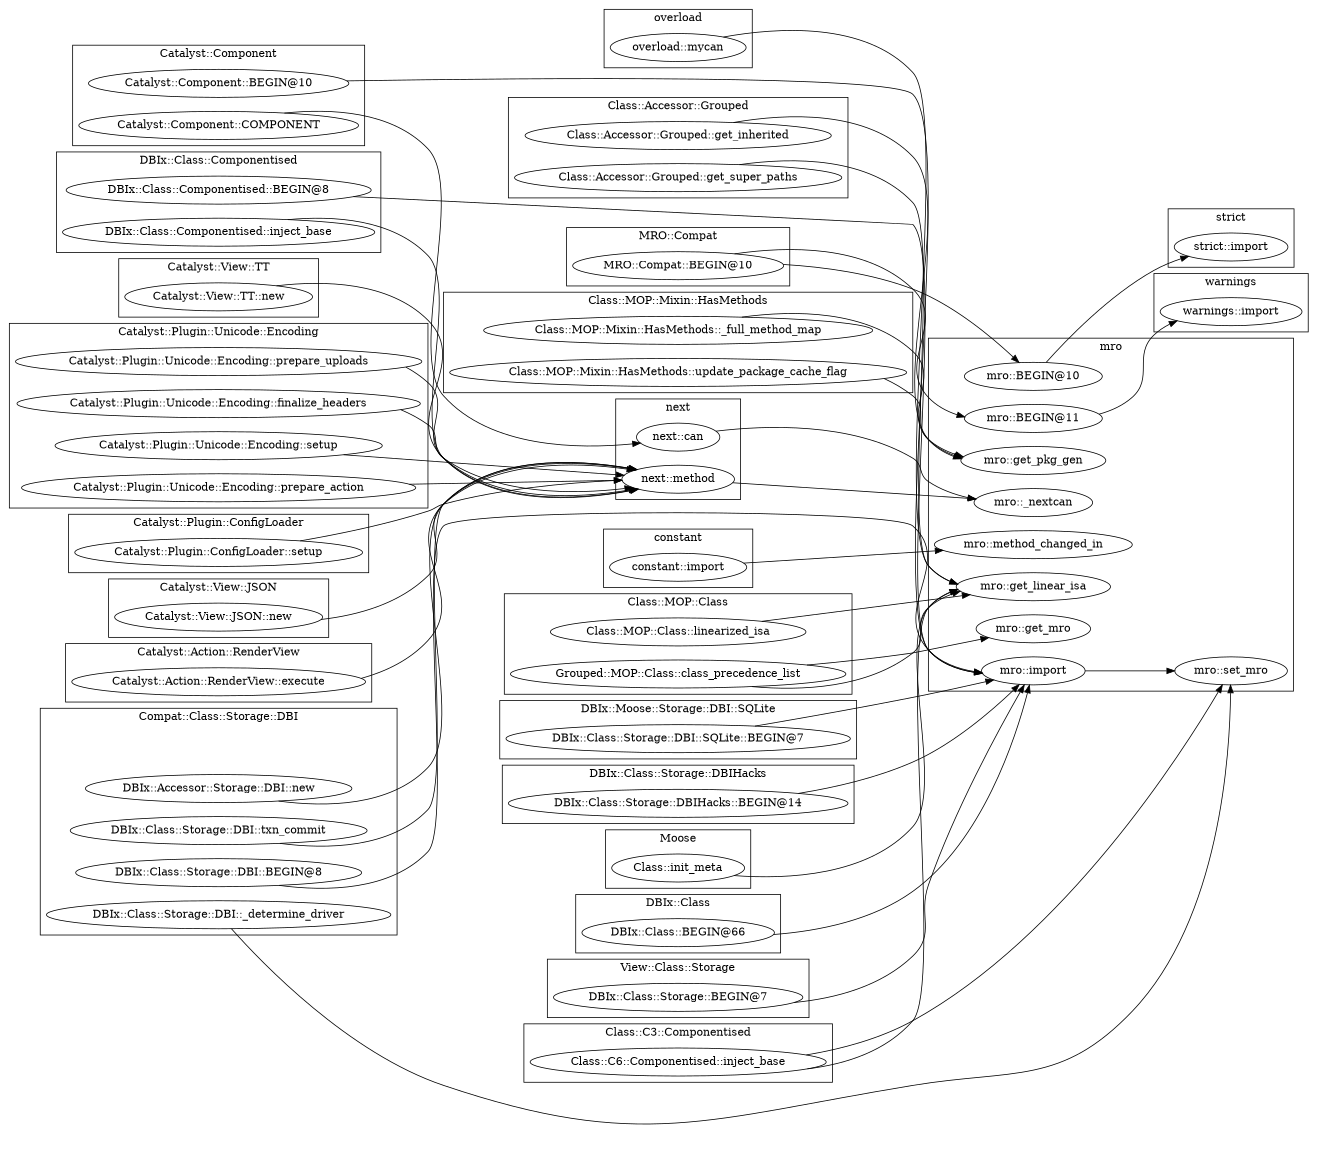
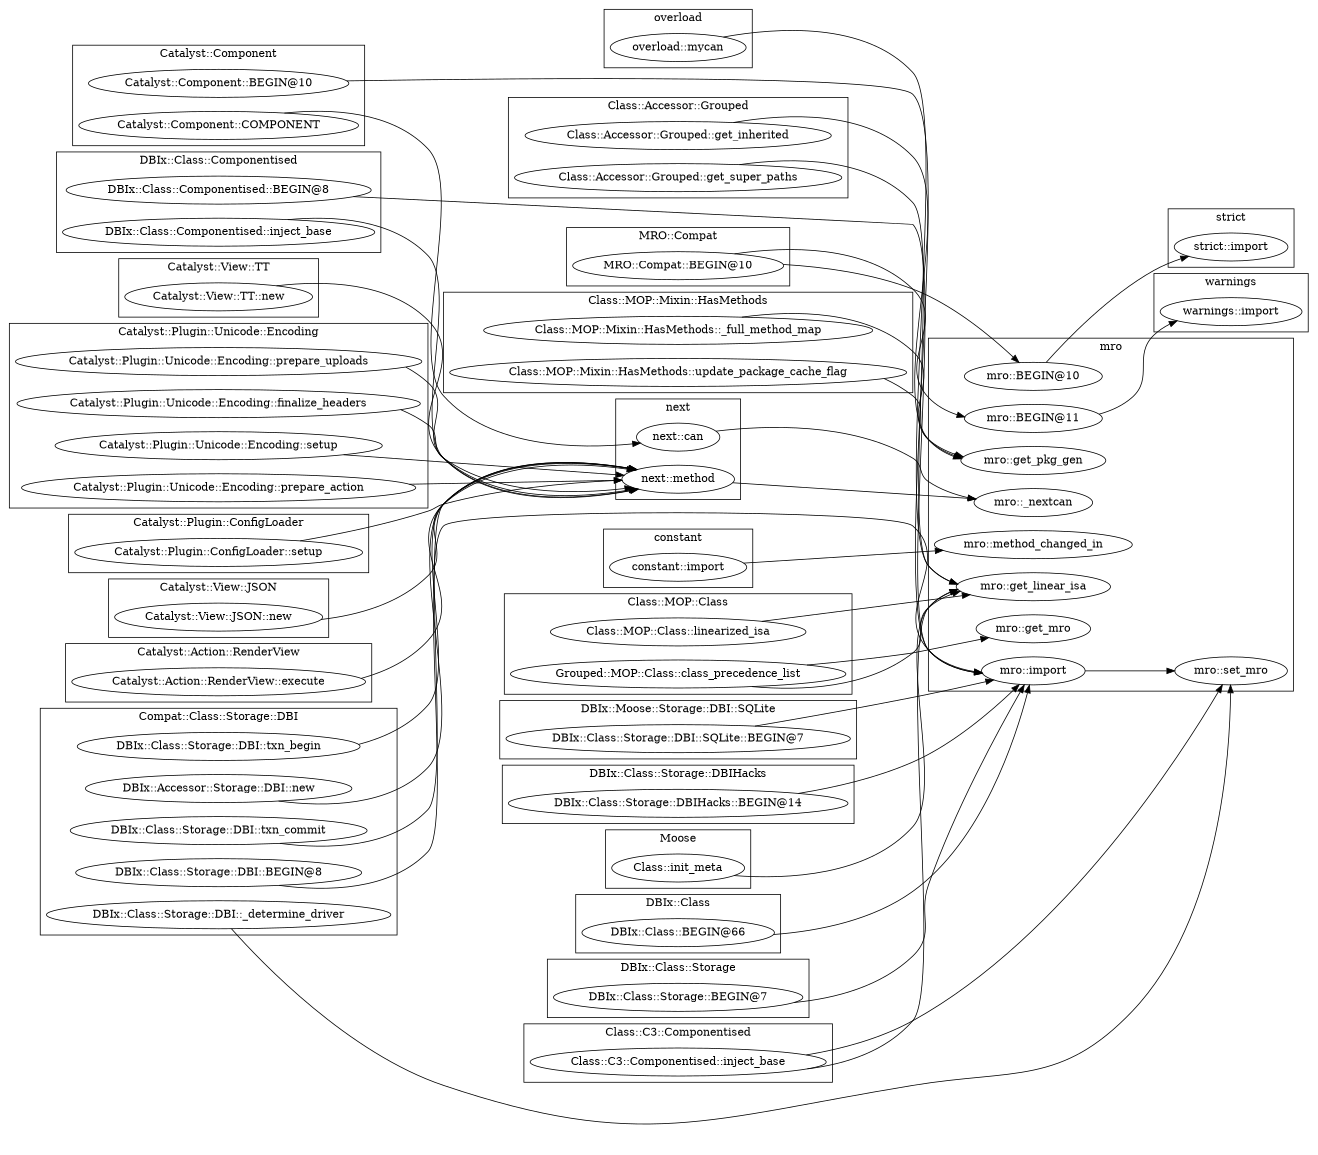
none -> (219, 746)
(678, 968) -> (678, 968)
(678, 1062) -> (678, 1062)
